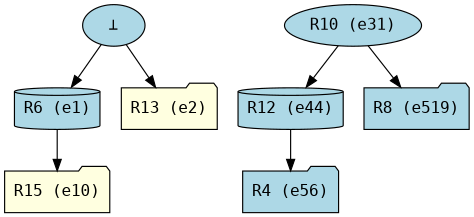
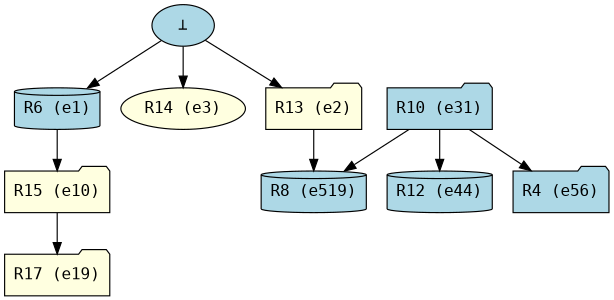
(353, 25) -> (440, 109)
none -> (183, 109)
(417, 109) -> (314, 192)
(291, 145) -> (495, 147)
none -> (314, 145)
none -> (57, 275)
